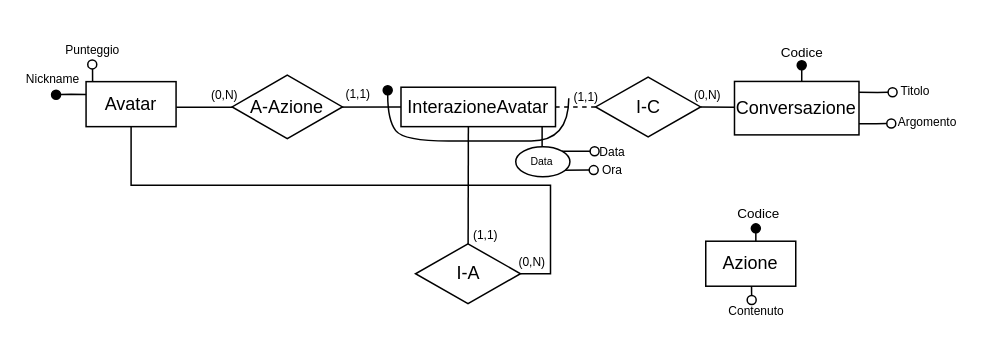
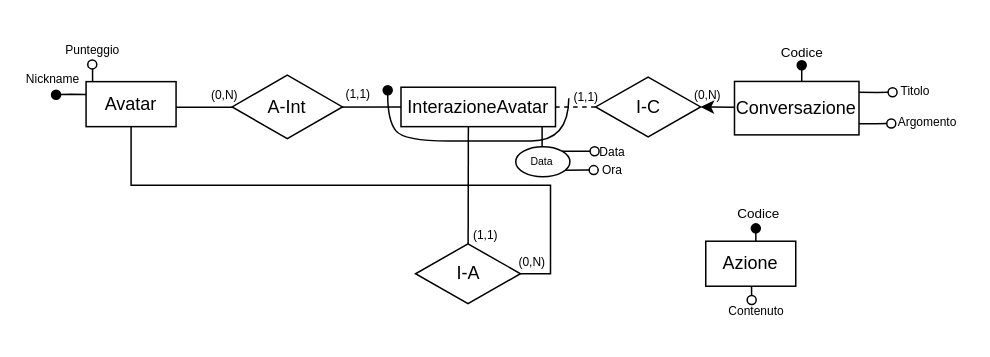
(287, 107) -> (287, 107)
(708, 107) -> (712, 107)
